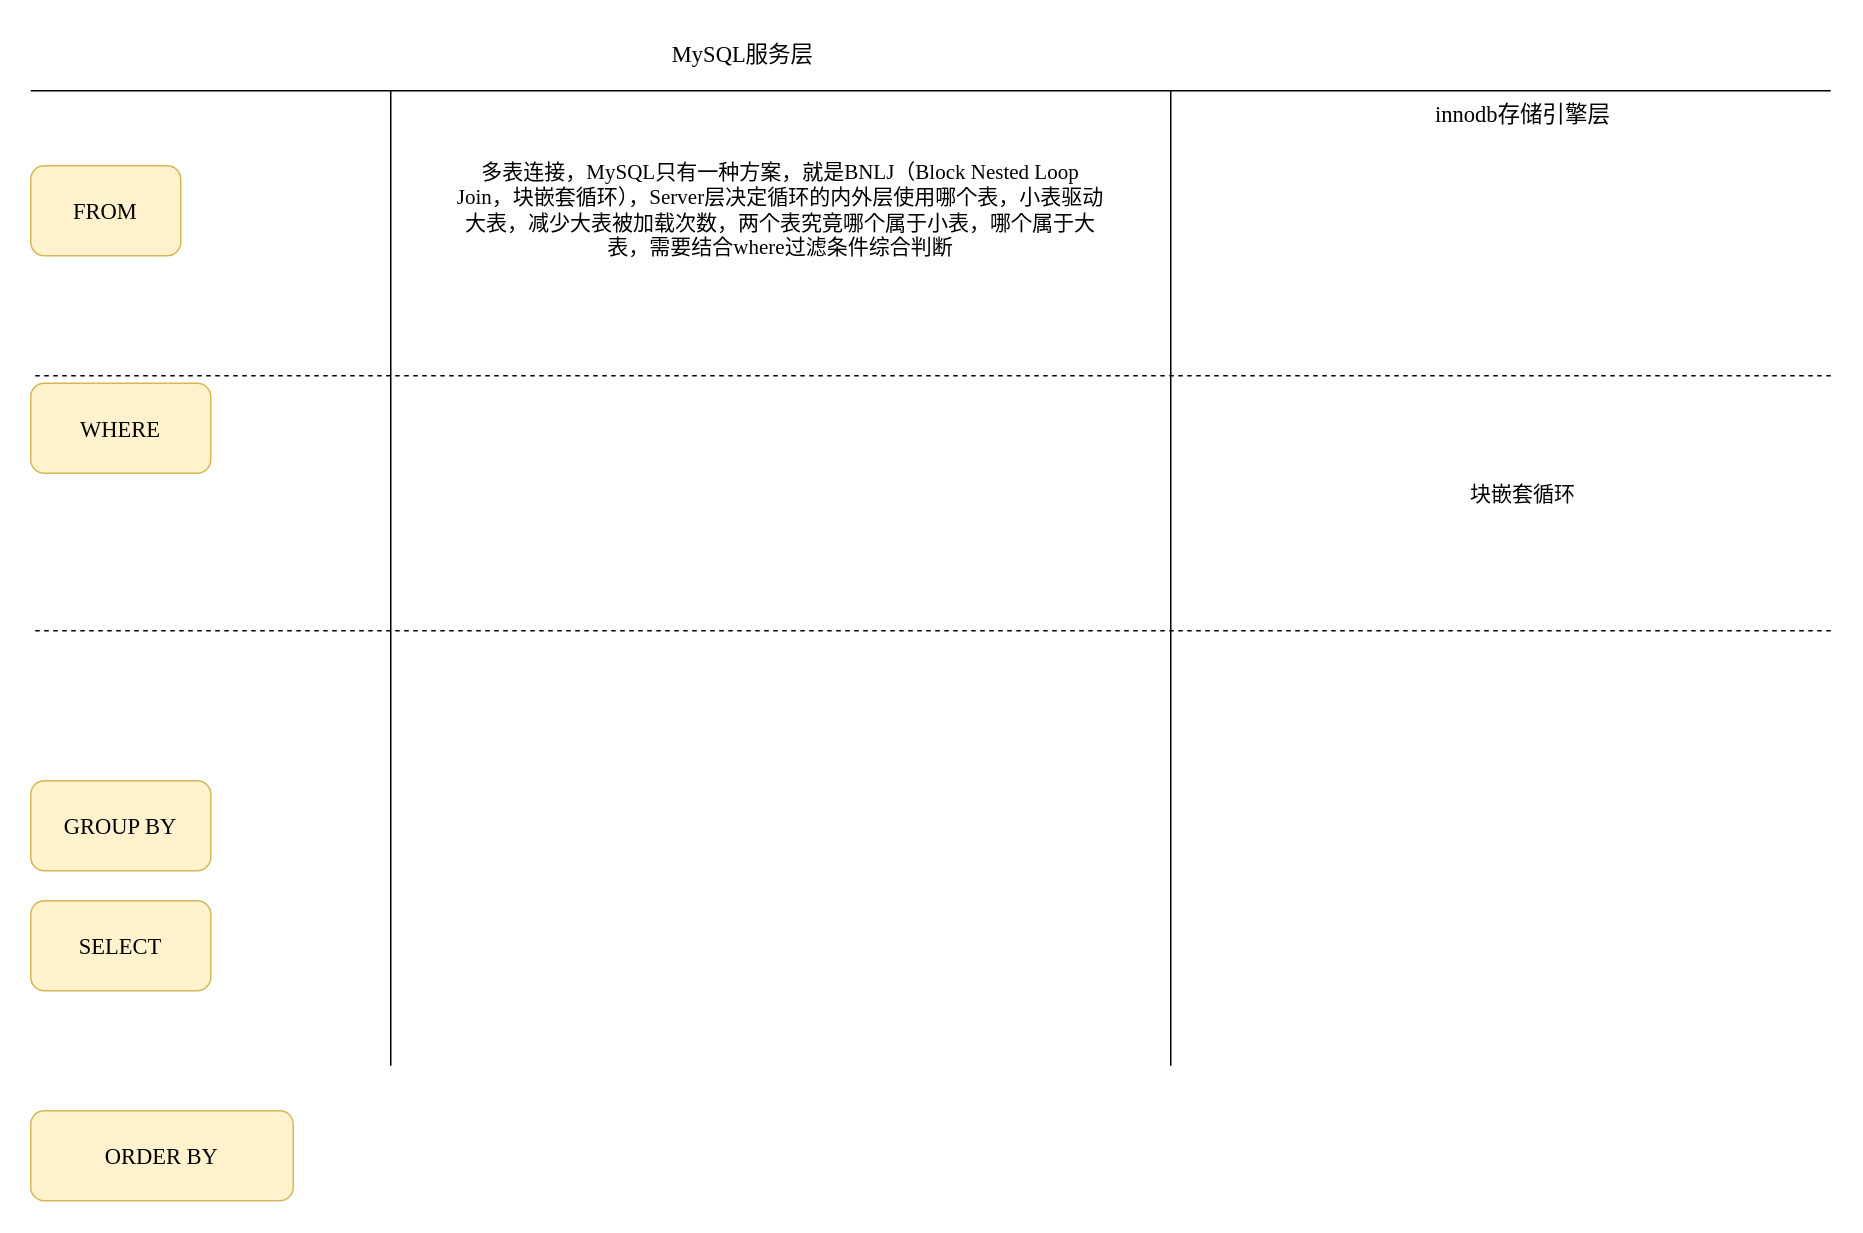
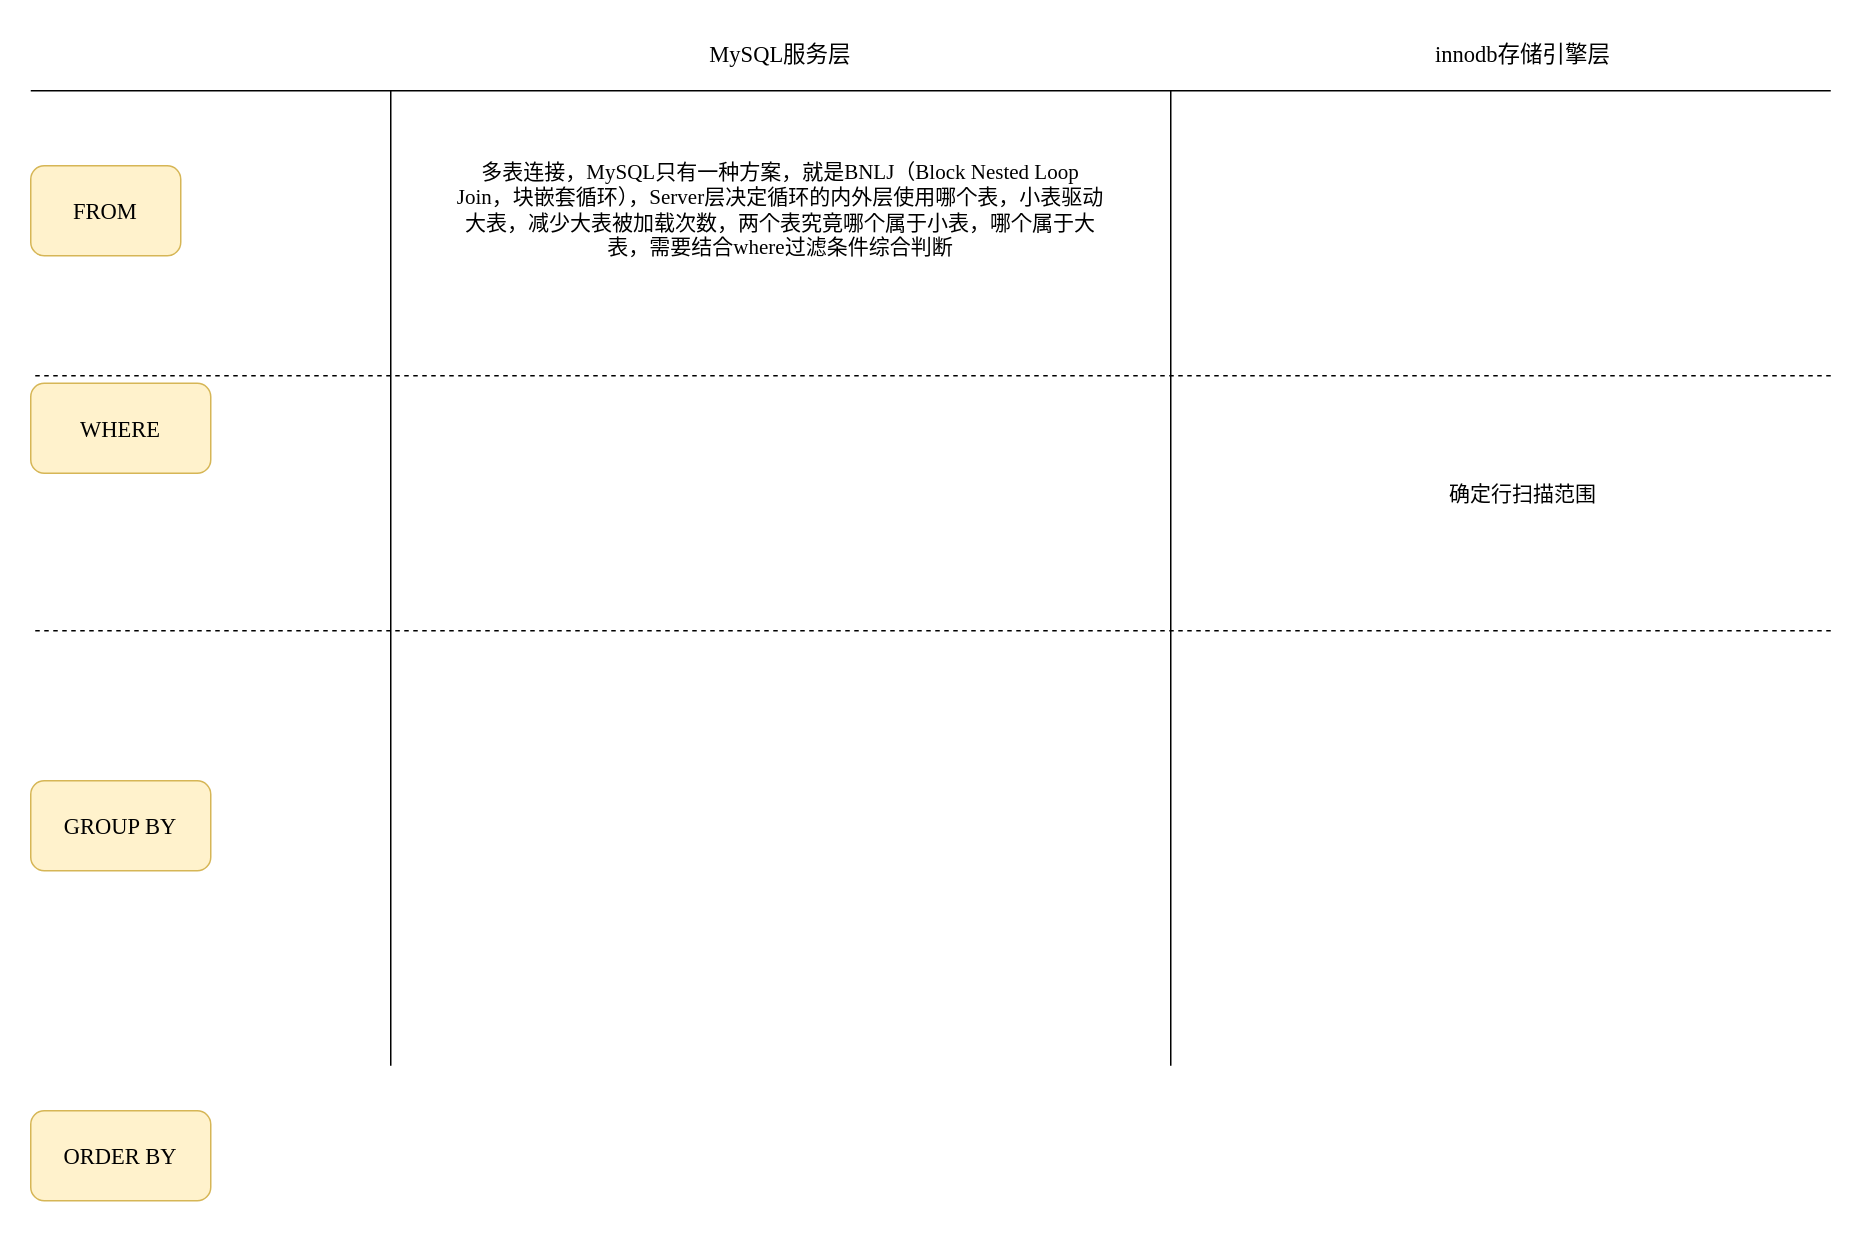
(743, 53) -> (781, 53)
(1523, 113) -> (1523, 53)
(1523, 496) -> (1523, 496)
(121, 946) -> none
(162, 1156) -> (121, 1156)
